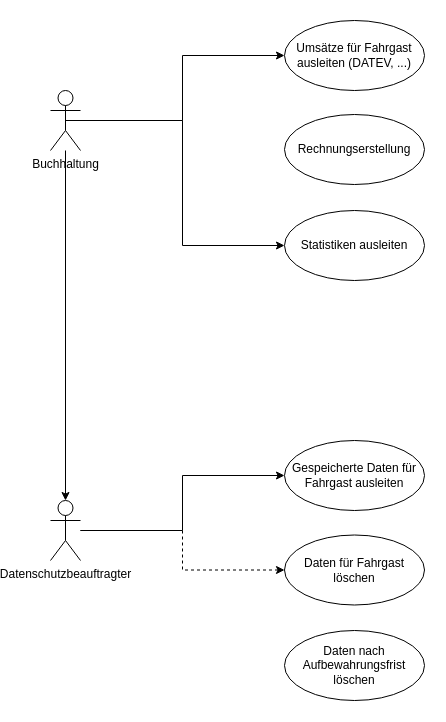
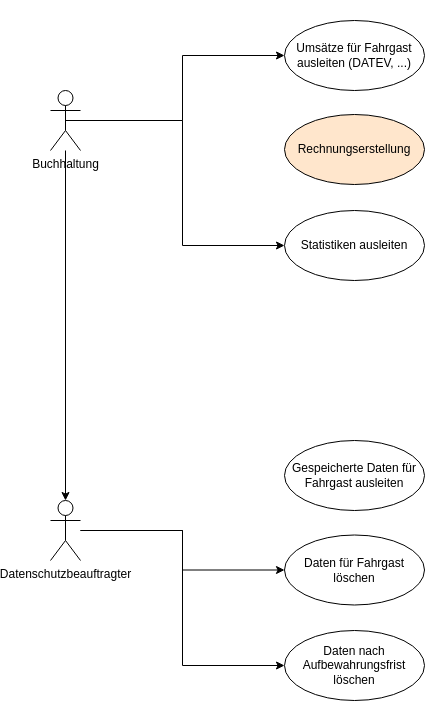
(355, 150) -> (355, 150)
(204, 476) -> (183, 666)
(230, 570) -> (230, 570)
